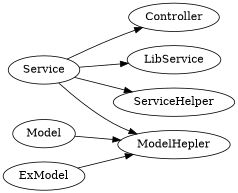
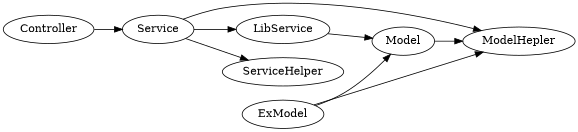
none -> (346, 36)
(101, 44) -> (104, 29)
none -> (353, 87)
